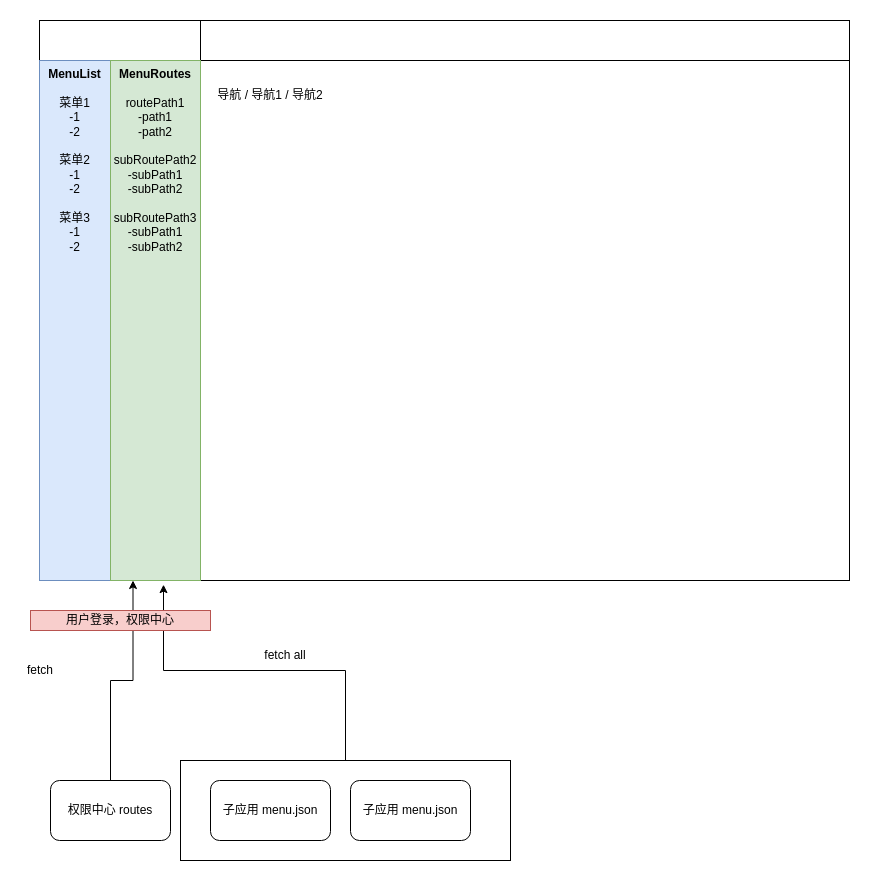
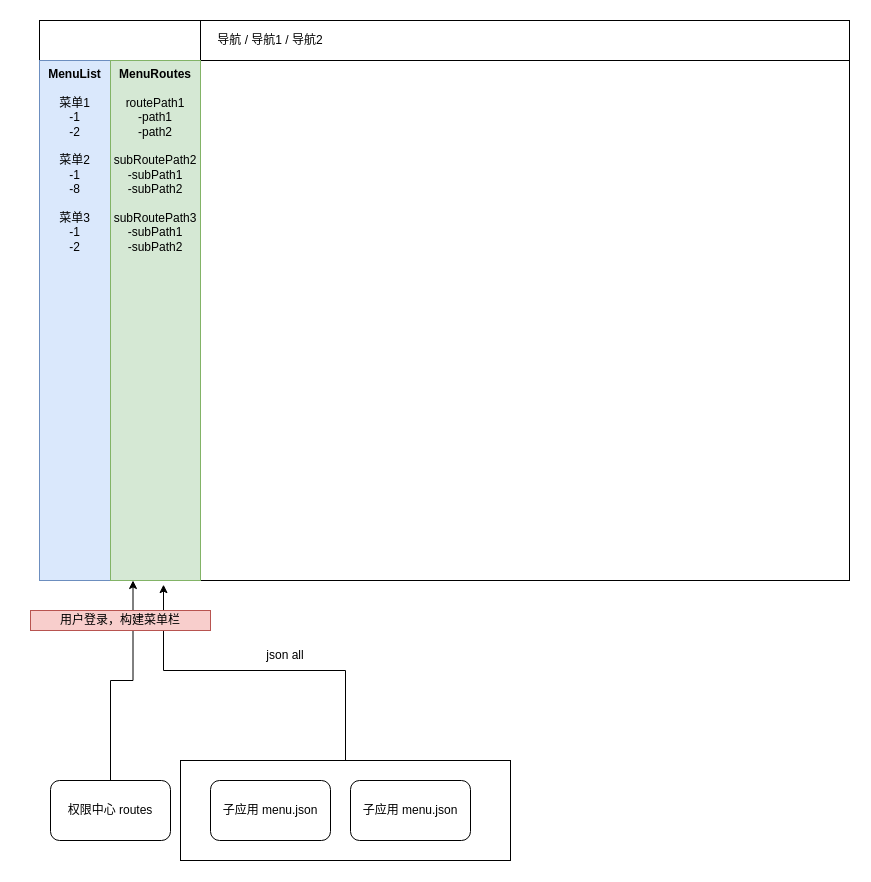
(271, 96) -> (271, 41)
(75, 140) -> (75, 140)
(121, 621) -> (121, 621)
(286, 656) -> (286, 656)
(41, 671) -> none
